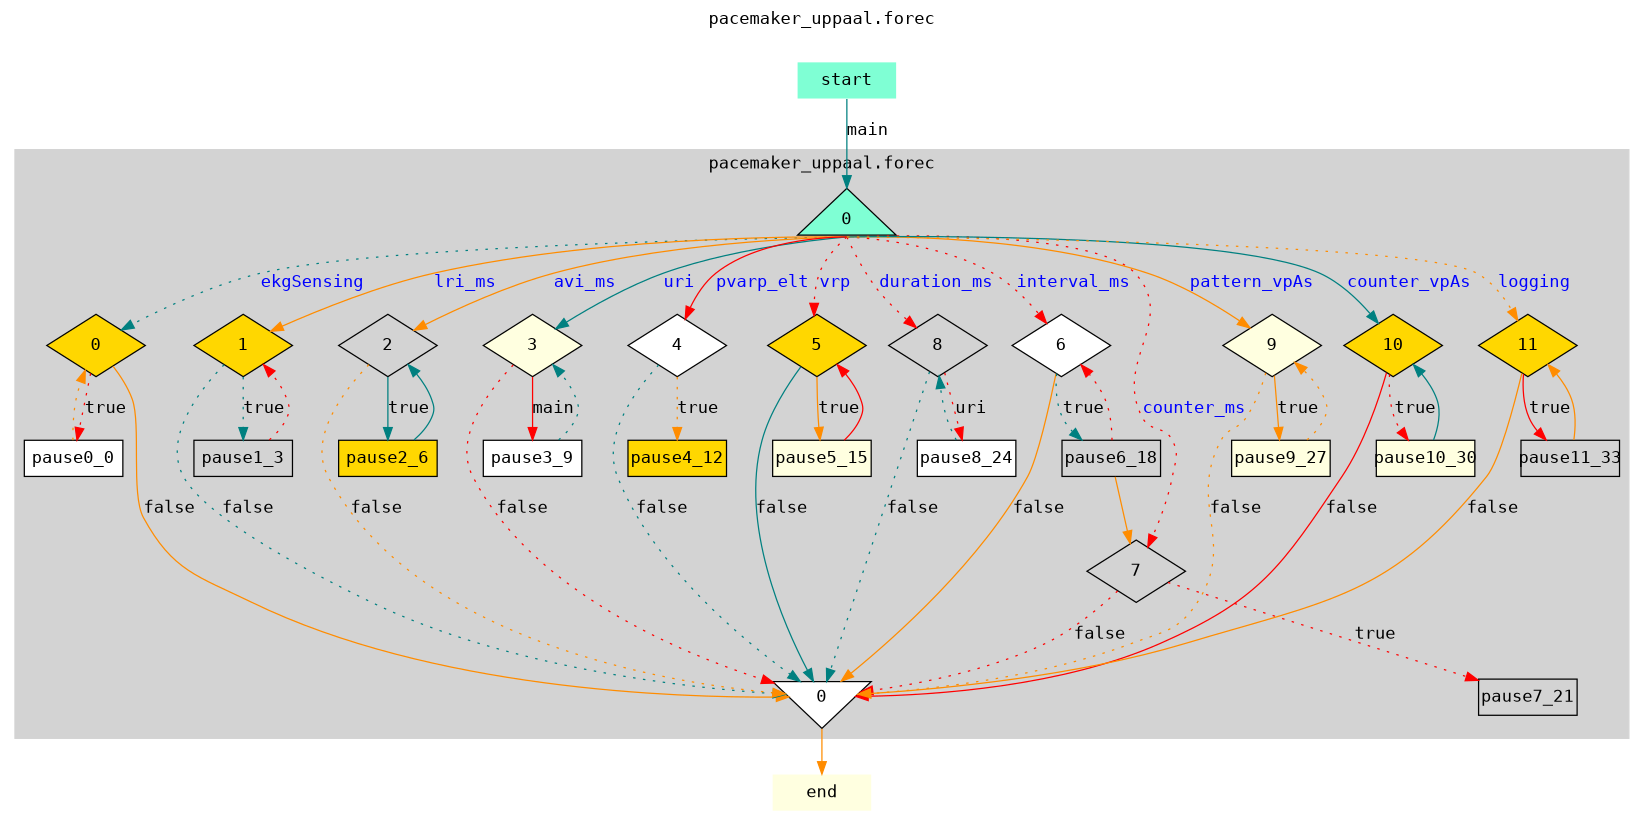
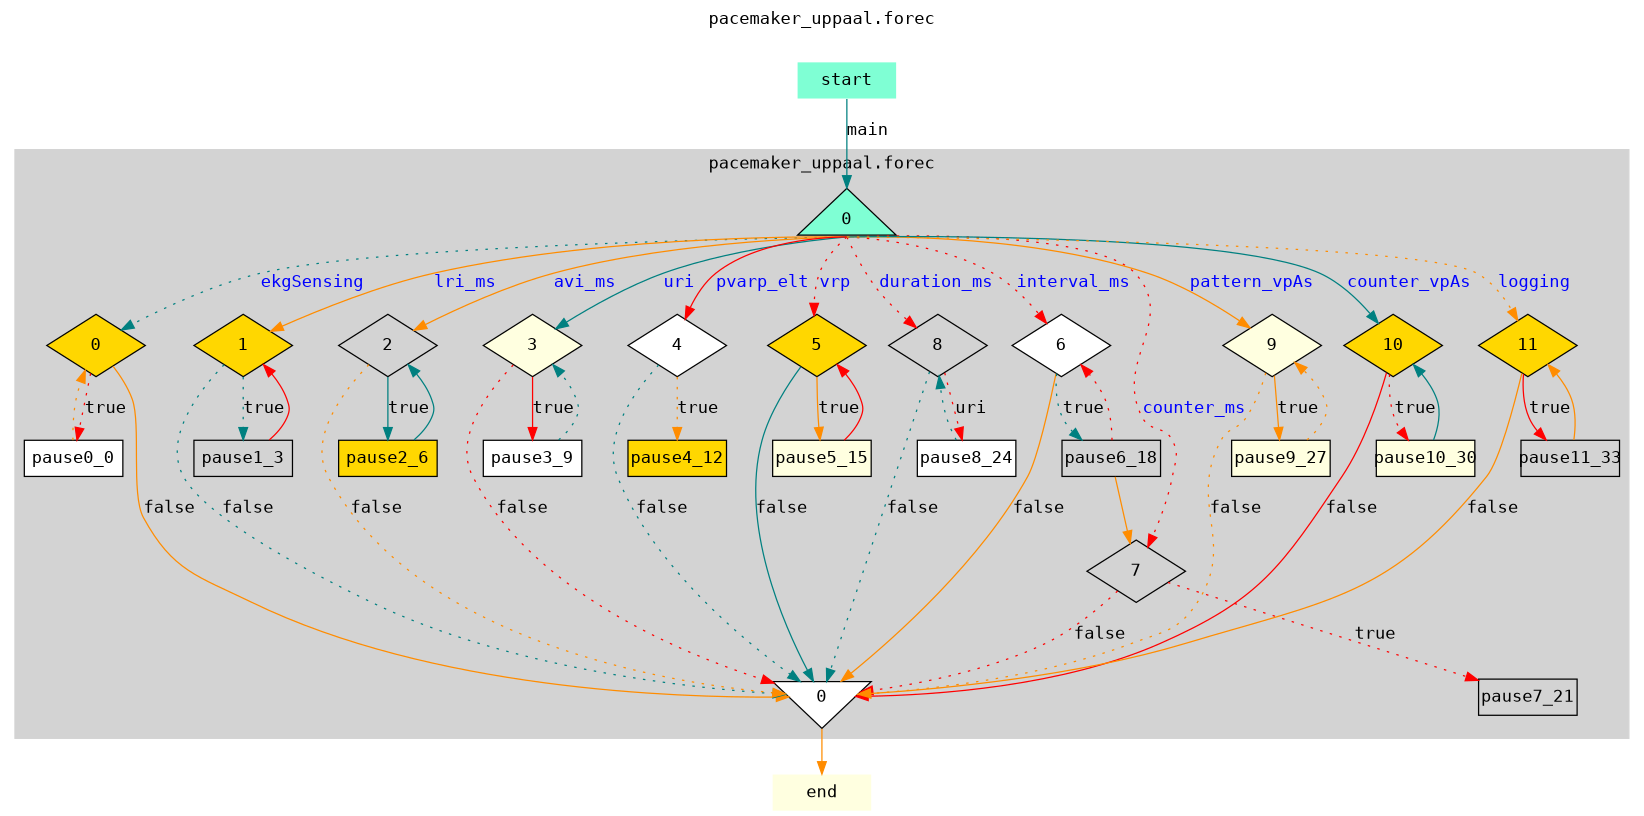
(289, 408) -> (289, 408)
(554, 408) -> (554, 408)
